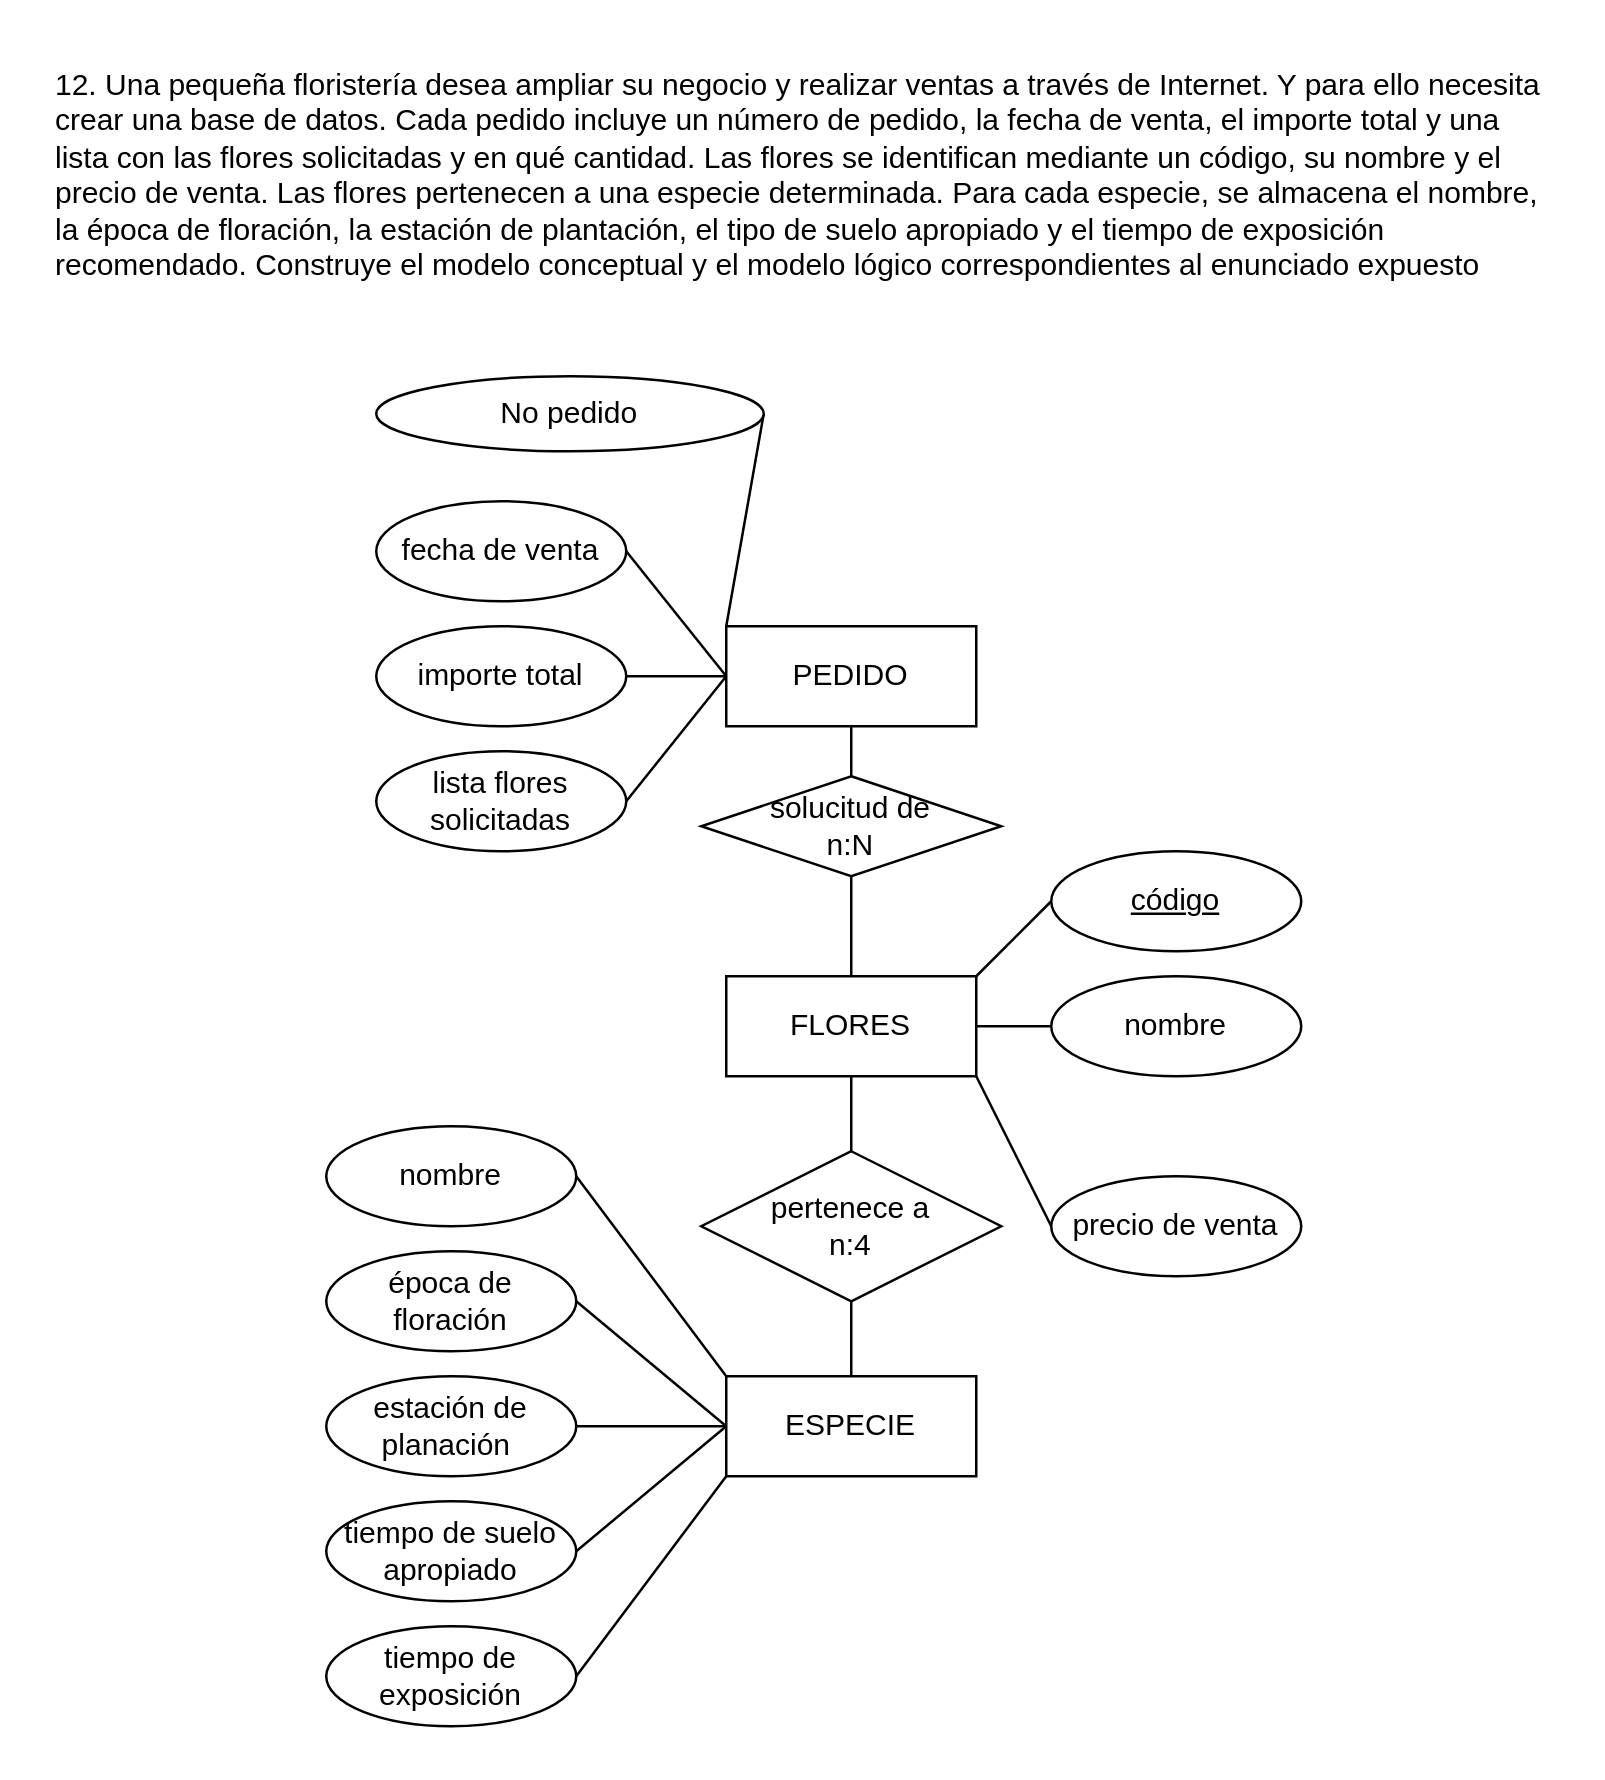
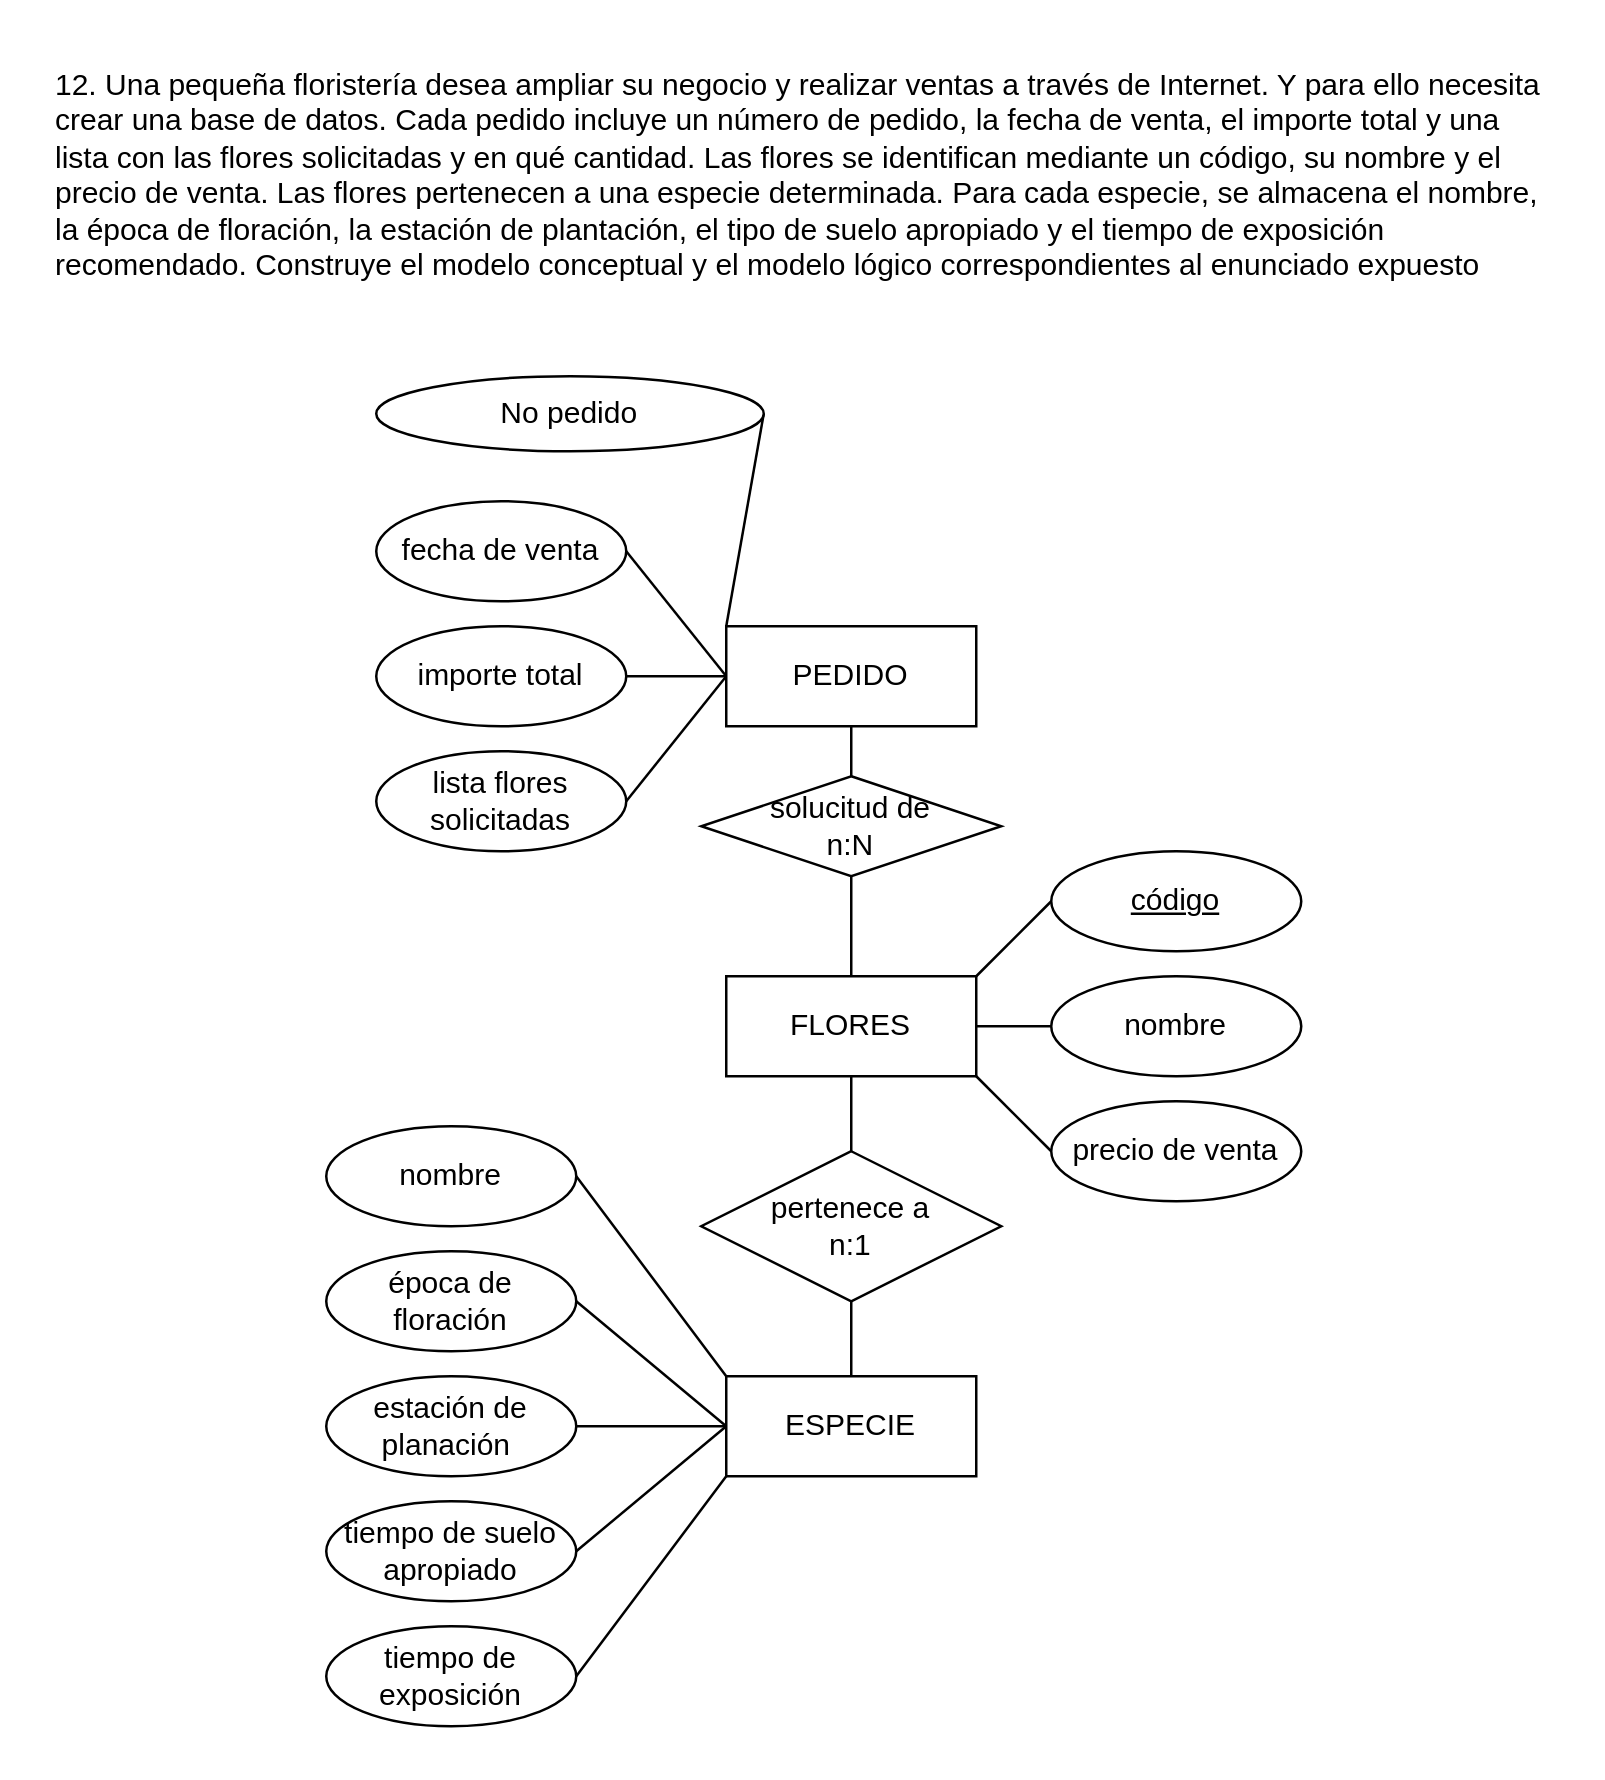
(851, 1226) -> (851, 1226)
(1176, 1226) -> (1176, 1151)
